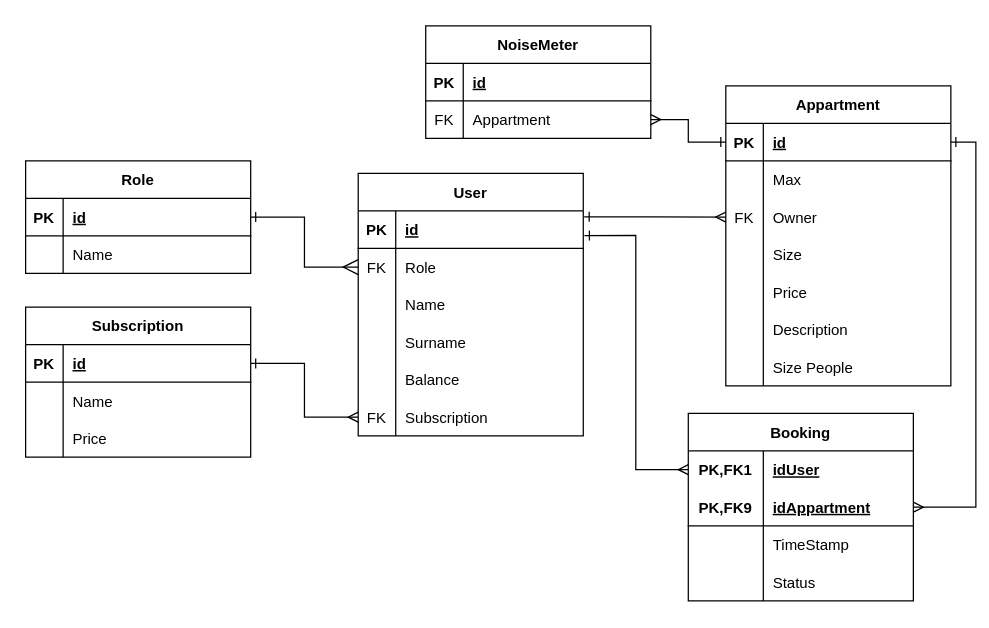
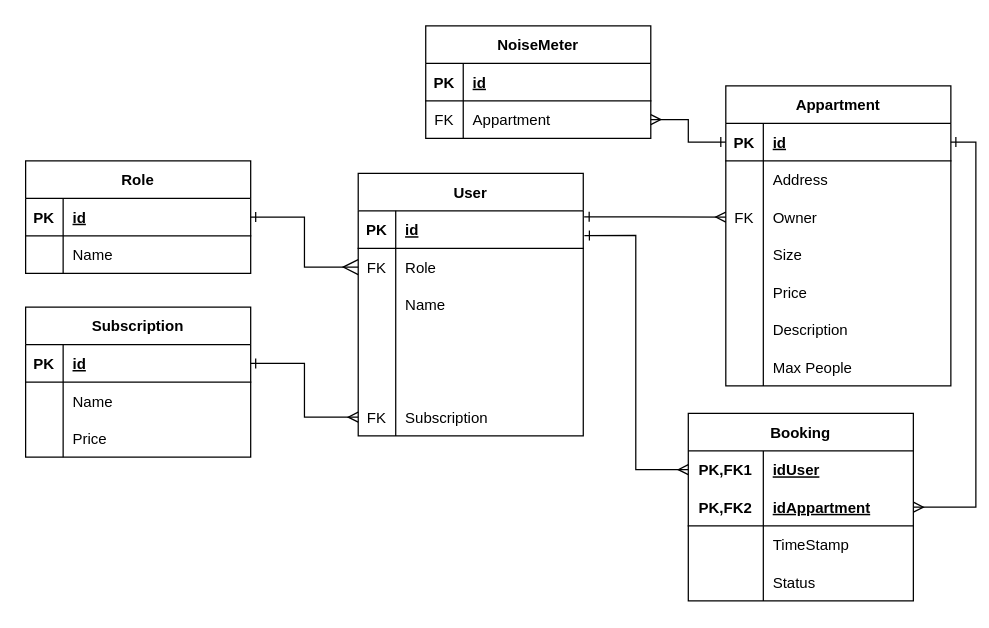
(785, 180) -> (802, 180)
(489, 342) -> none
(813, 368) -> (811, 368)
(489, 379) -> none
(725, 508) -> (725, 508)
